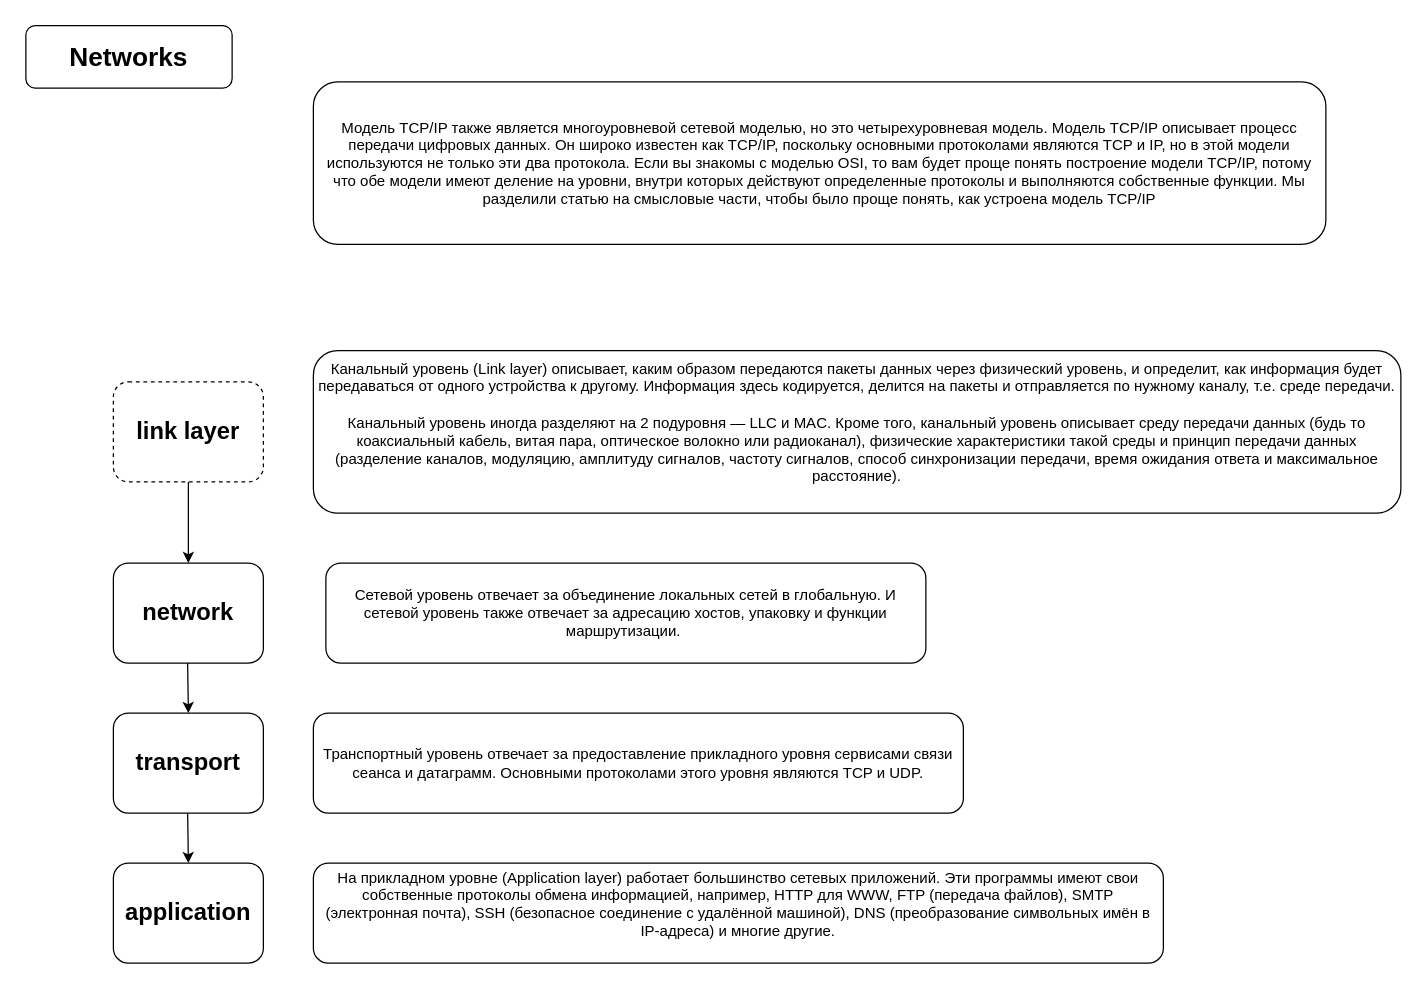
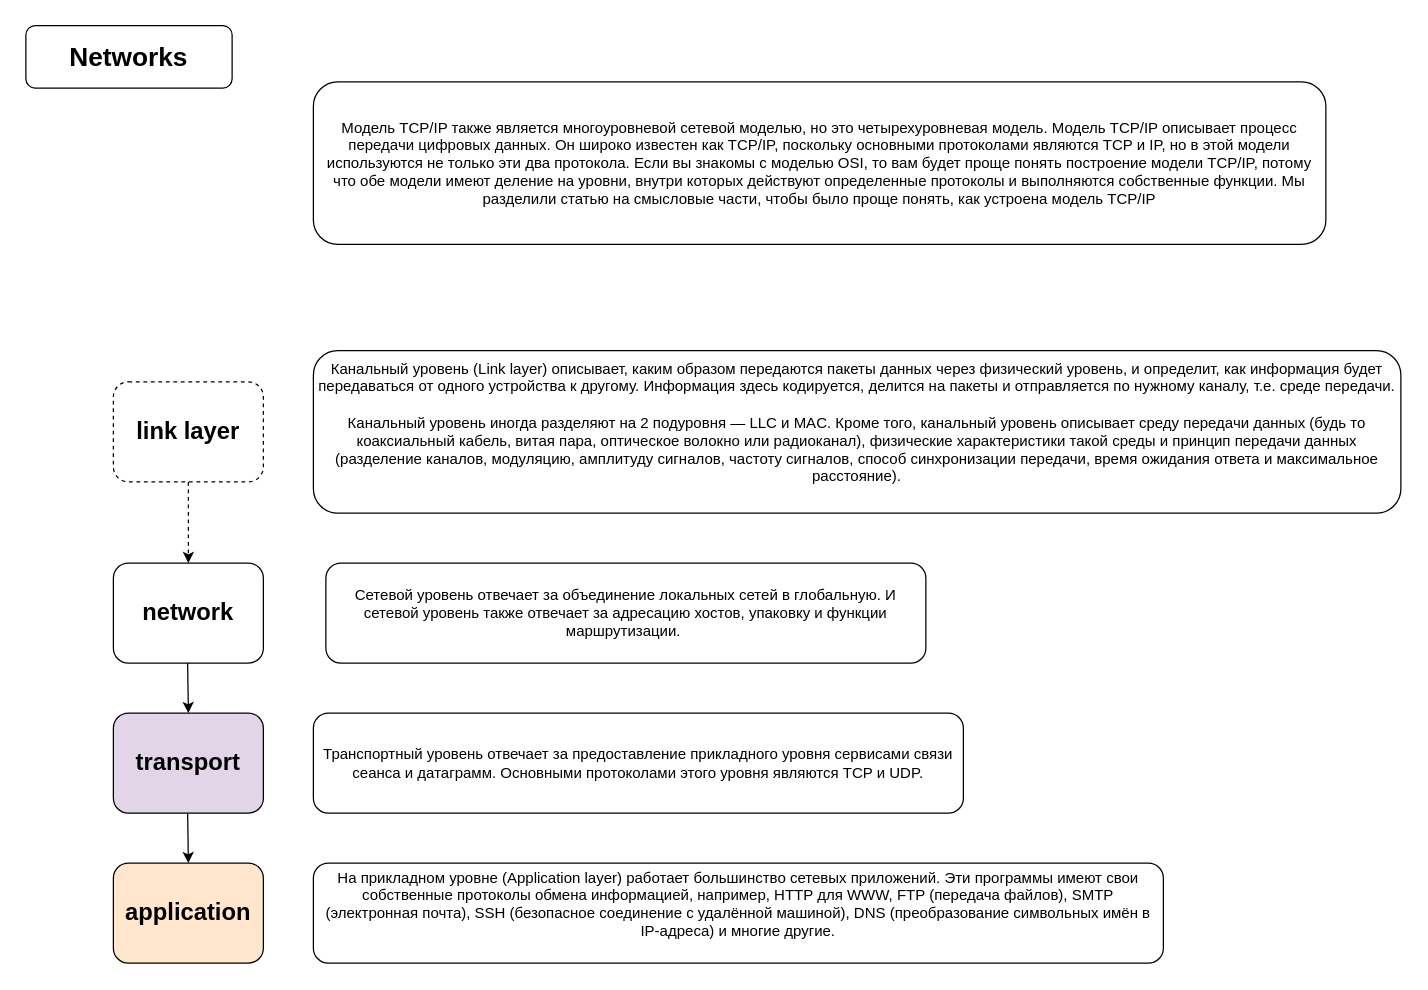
(188, 519) -> (188, 519)
(188, 763) -> (188, 763)
(188, 913) -> (188, 913)
